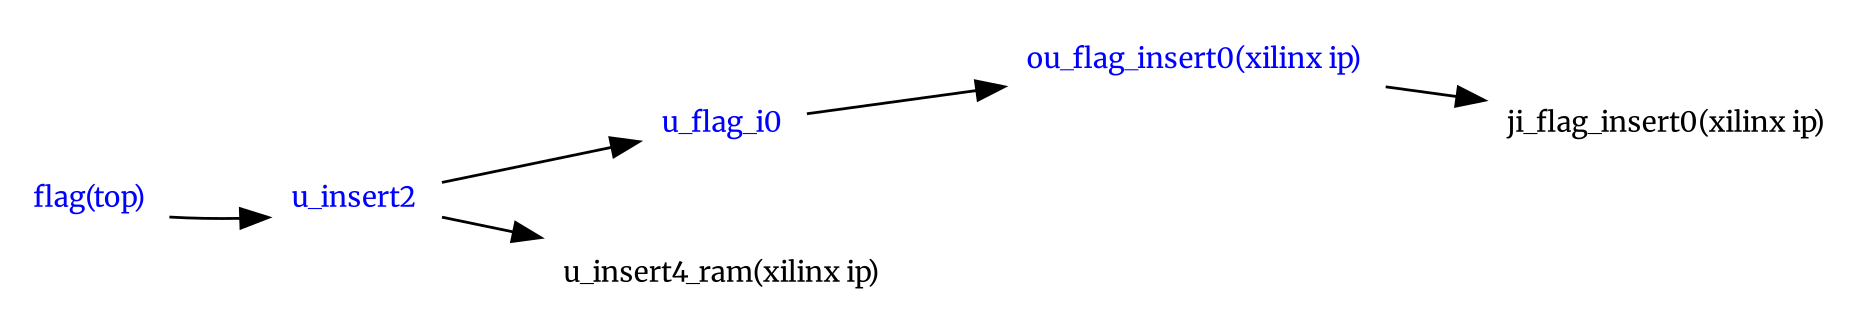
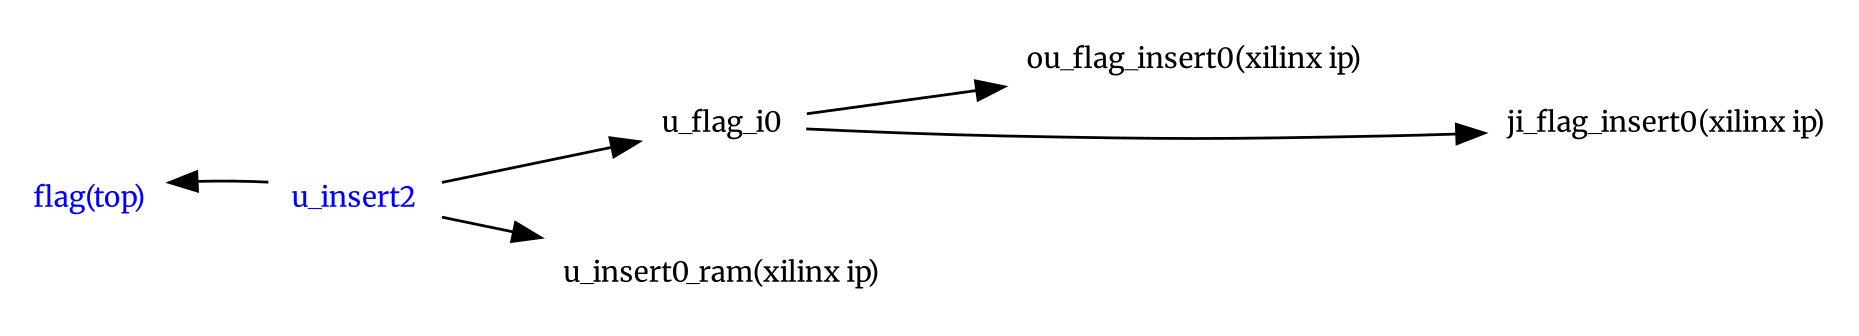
(1195, 61) -> (1195, 61)
(1421, 92) -> (1131, 138)
(723, 125) -> (723, 125)
(205, 218) -> (233, 181)
(723, 275) -> (723, 275)
